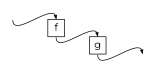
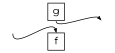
(75, 38) -> none
